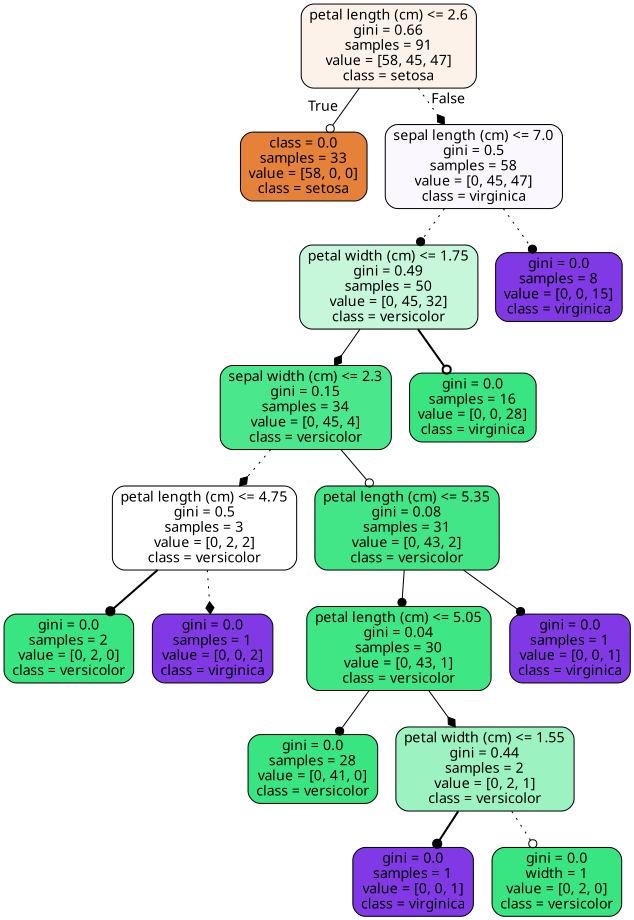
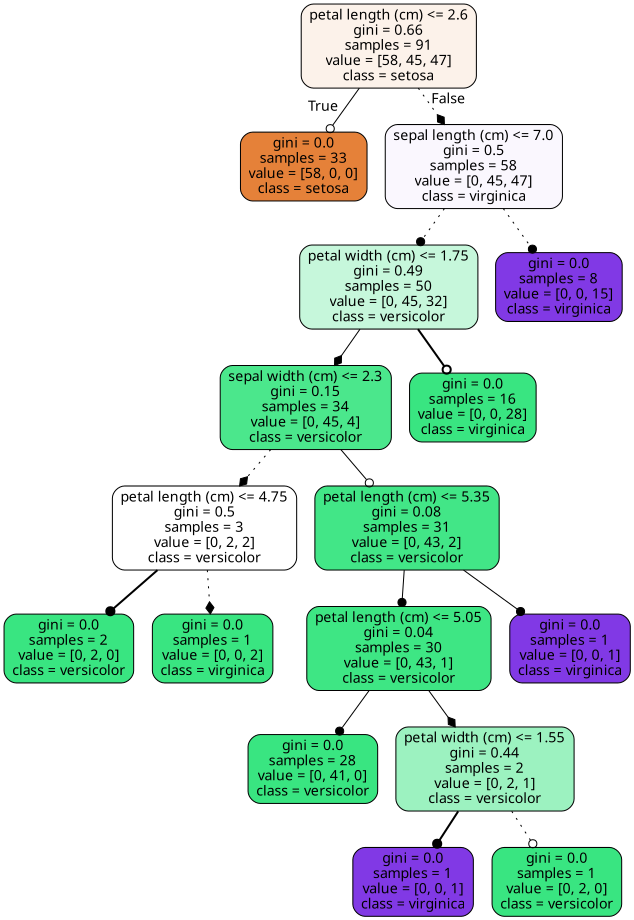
(304, 167) -> (304, 167)
(213, 649) -> (213, 649)
(557, 882) -> (557, 882)
